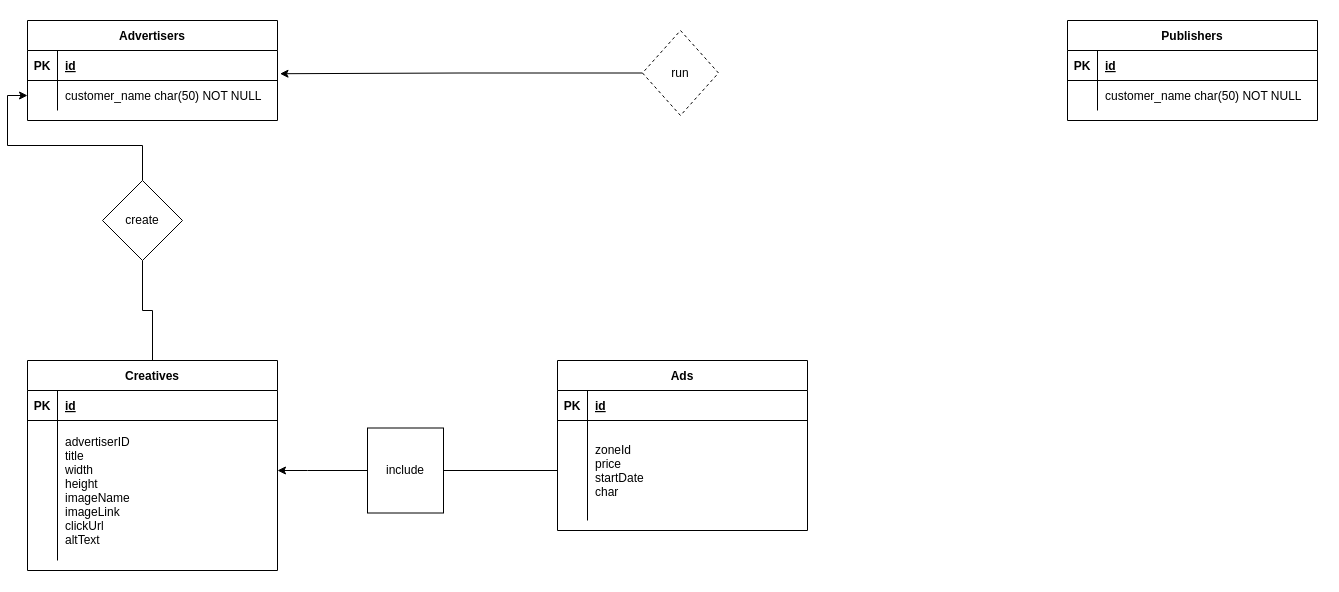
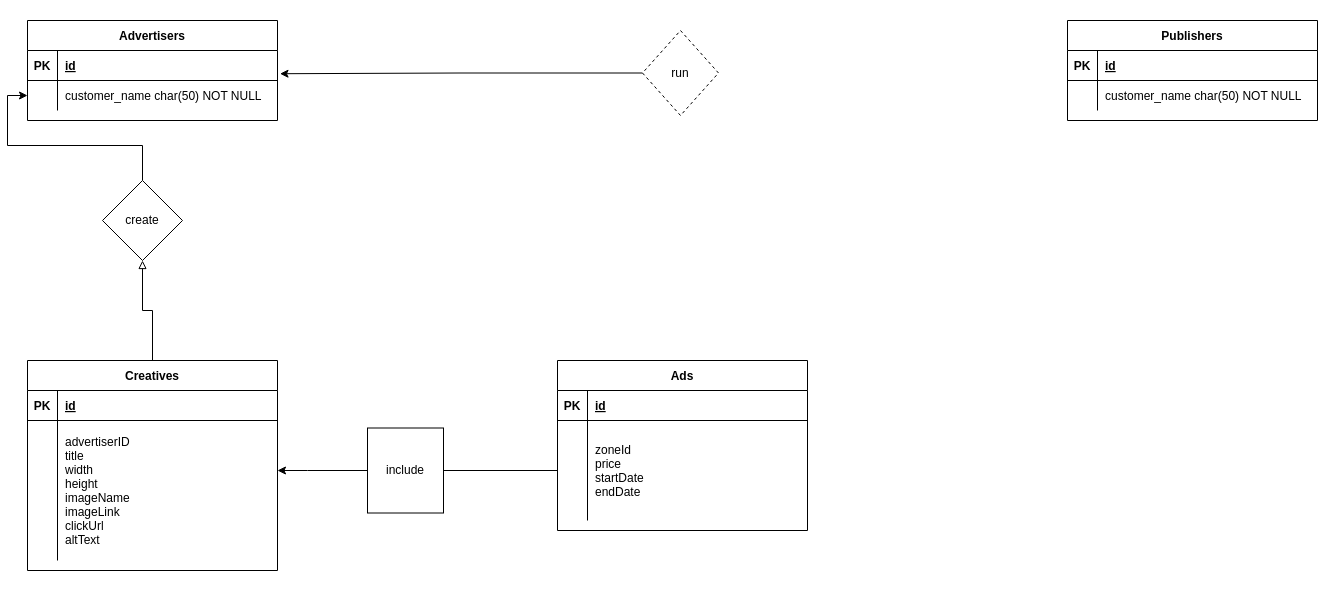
(143, 267) -> (143, 270)
(615, 450) -> (615, 450)
